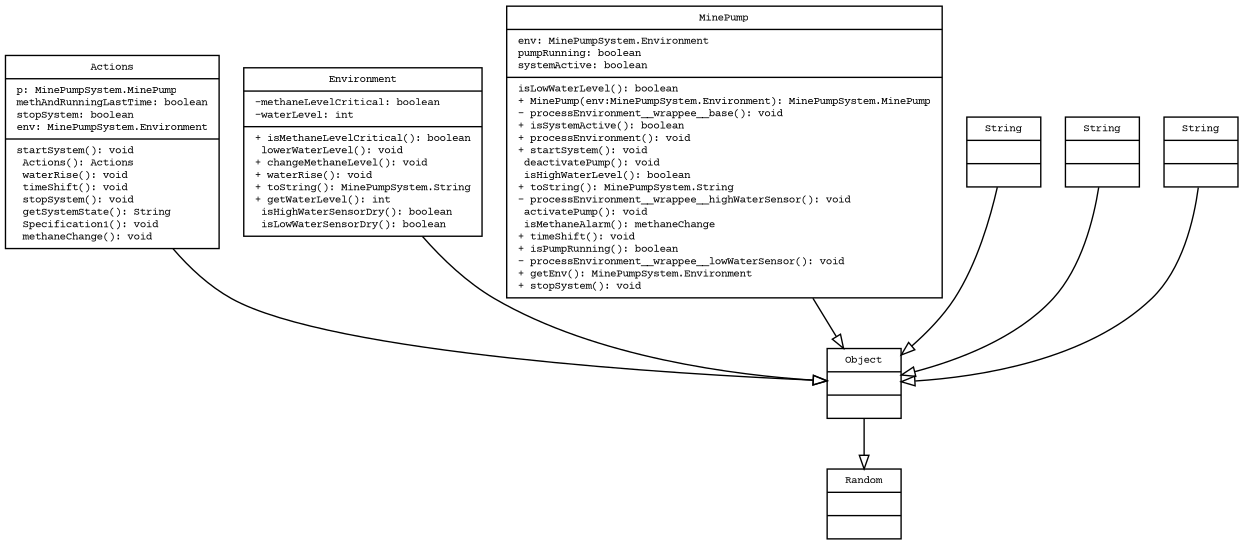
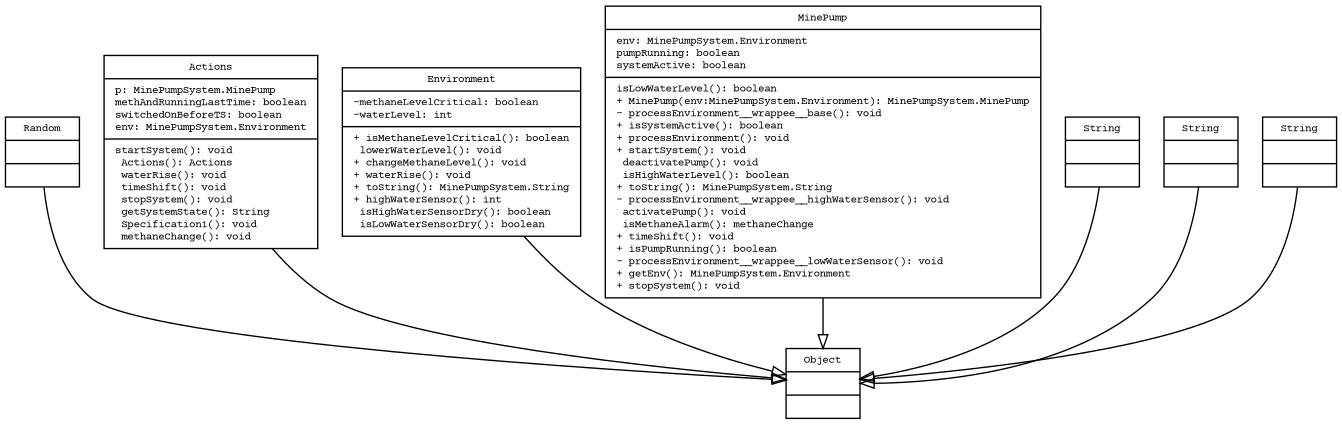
(75, 114) -> (199, 114)
(323, 199) -> (428, 199)
(864, 437) -> (368, 349)
